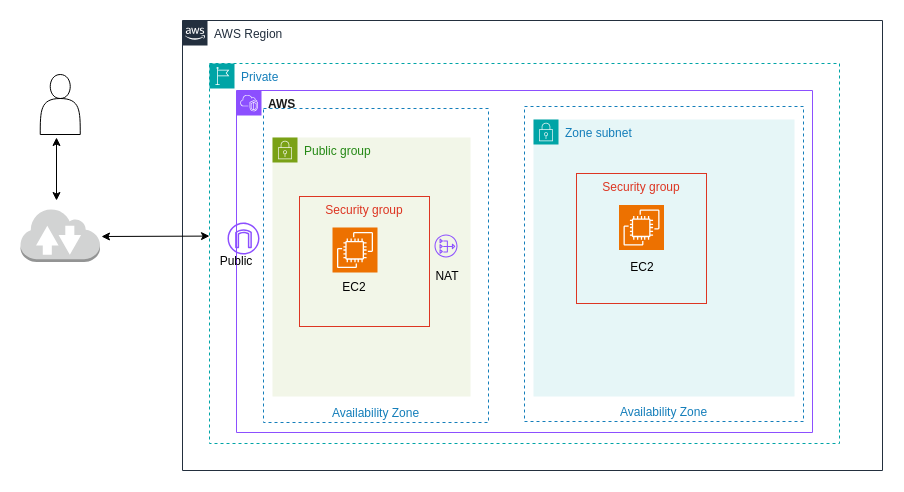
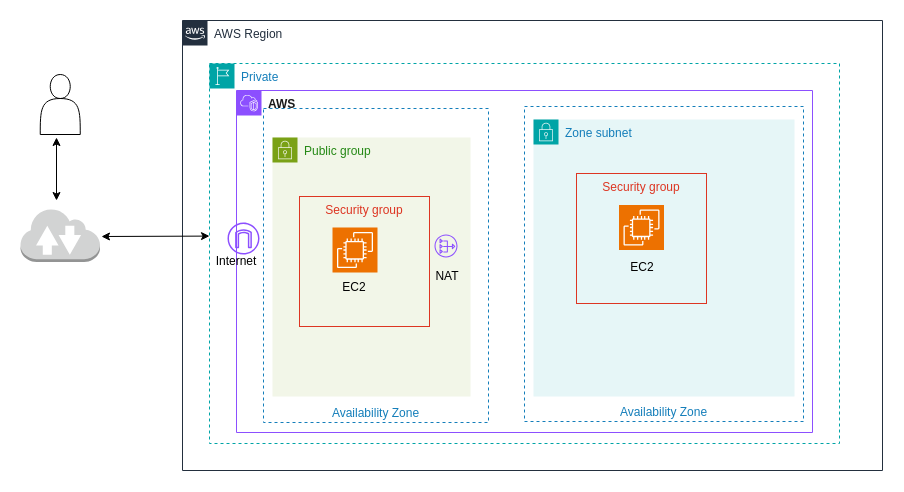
(237, 262) -> (237, 262)
